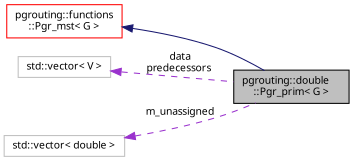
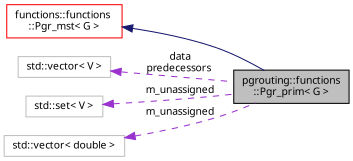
(64, 21) -> (64, 21)
(291, 87) -> (291, 87)
none -> (64, 106)
